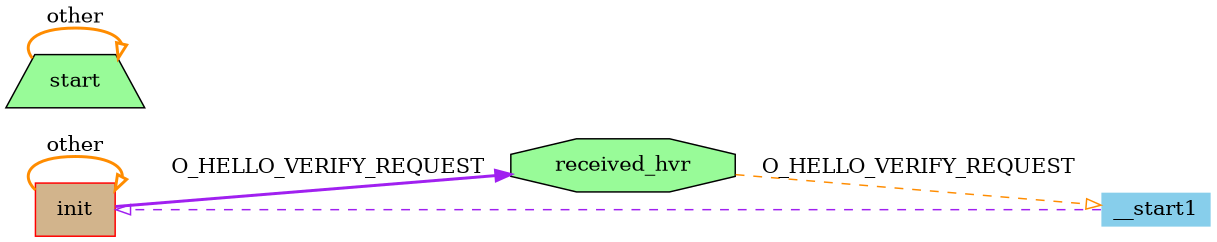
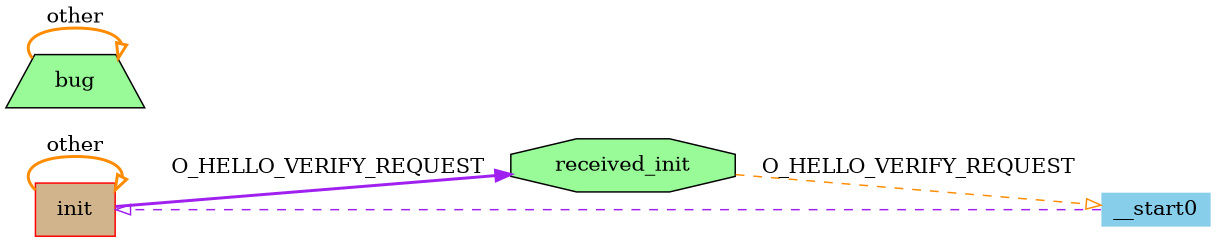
(75, 81) -> (75, 81)
(623, 165) -> (623, 165)
(1156, 210) -> (1156, 210)
